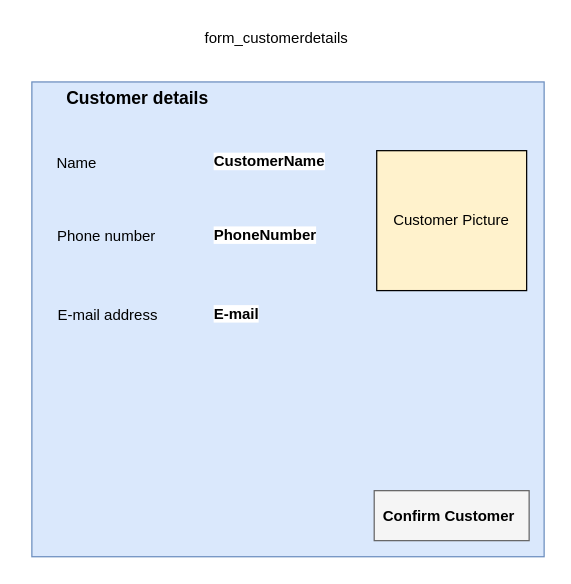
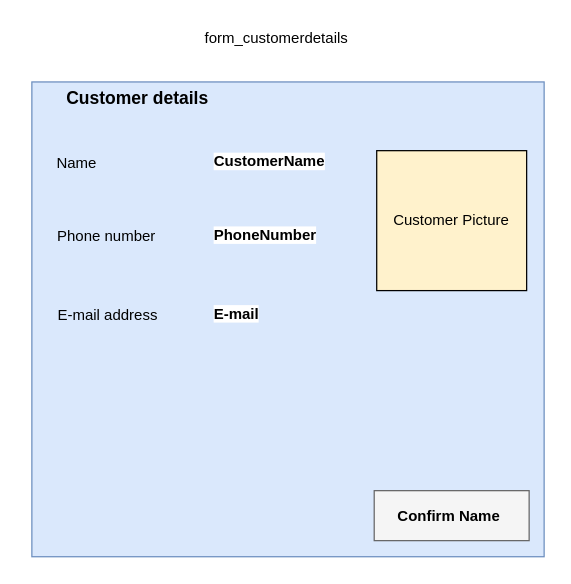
(449, 483) -> (449, 483)
